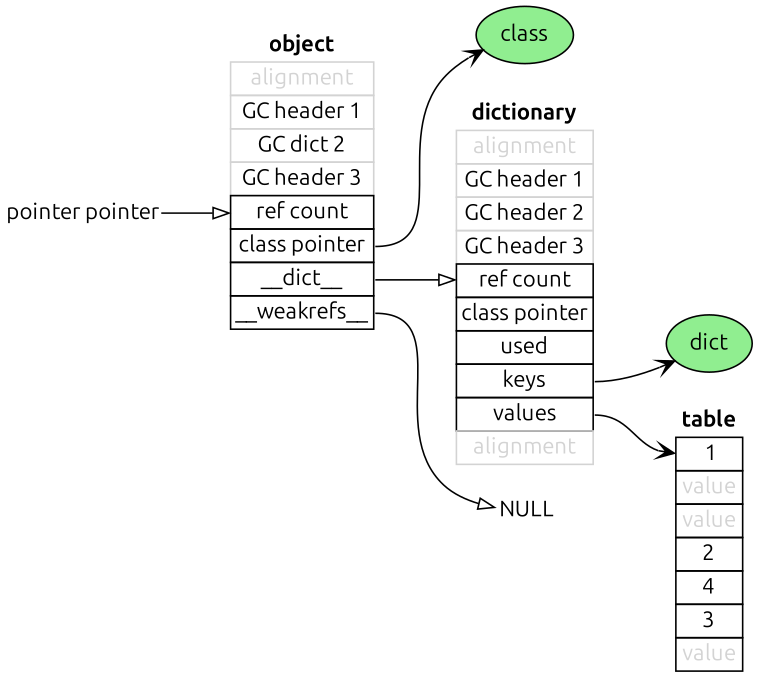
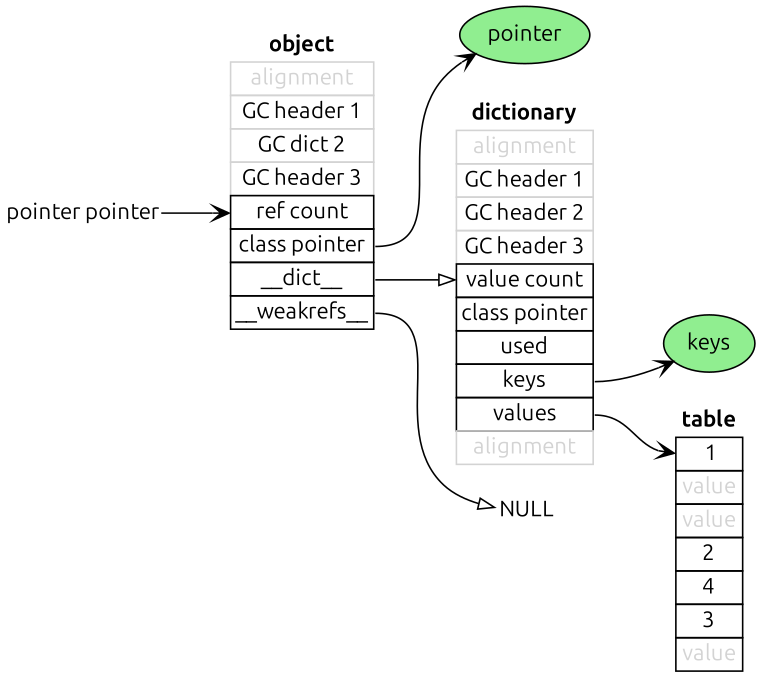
(525, 35) -> (525, 35)
(187, 213) -> (187, 213)
(525, 280) -> (525, 280)
(709, 344) -> (709, 344)
